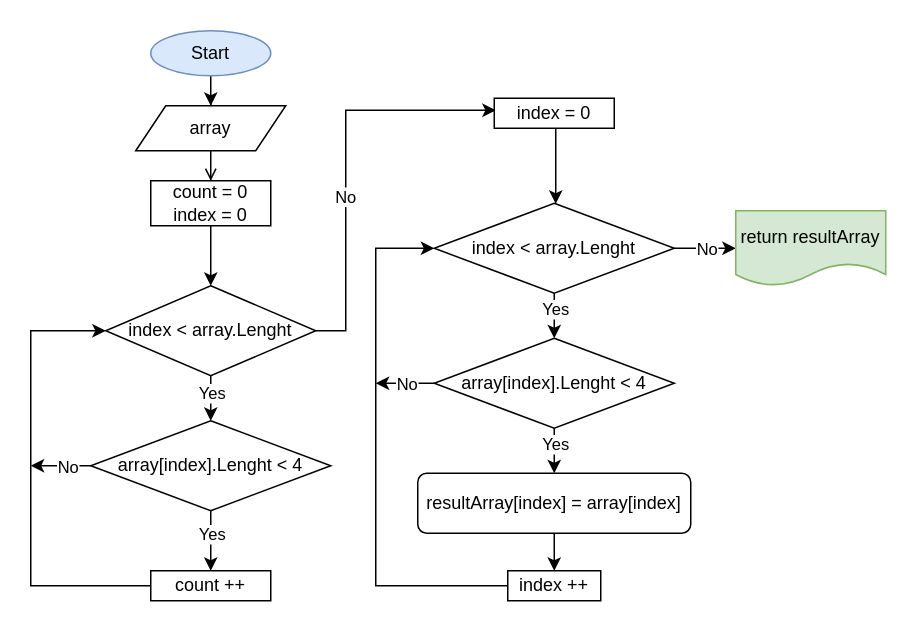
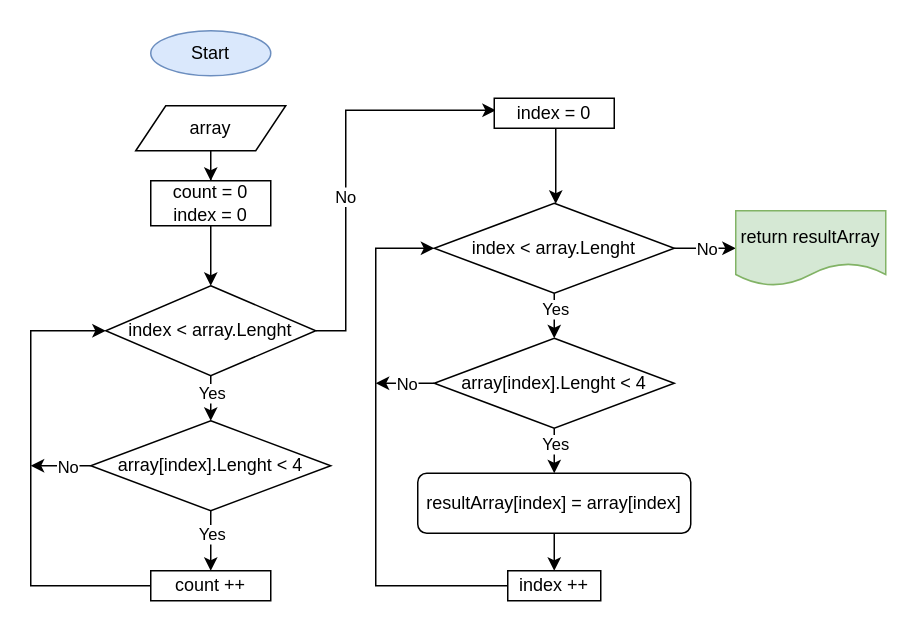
(211, 96) -> none
(211, 171) -> (211, 169)
